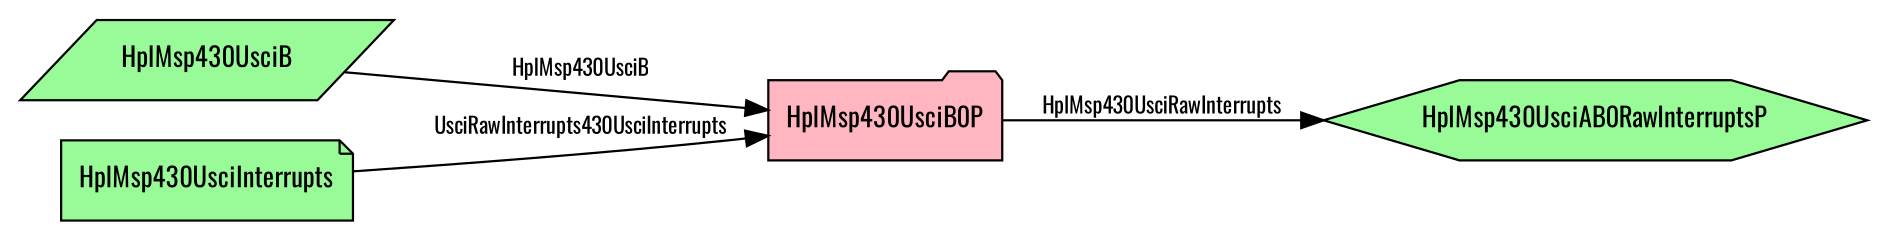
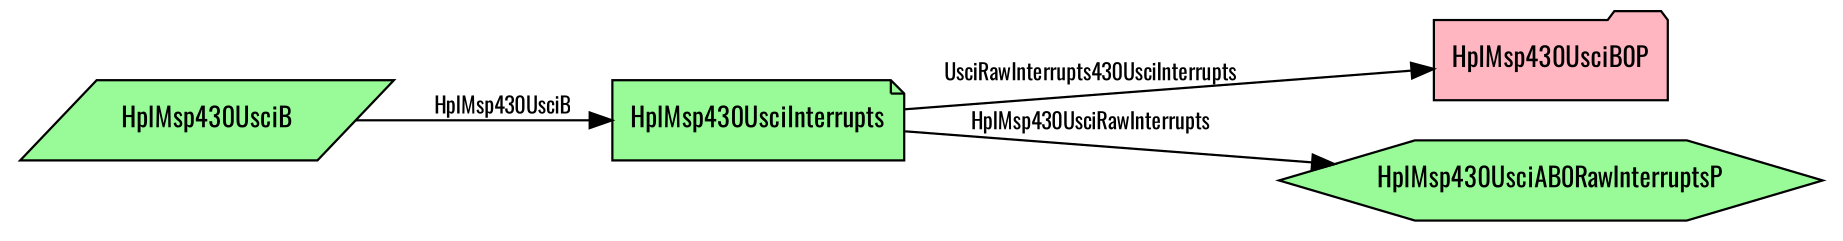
(545, 90) -> (473, 120)
(1152, 120) -> (1108, 147)
